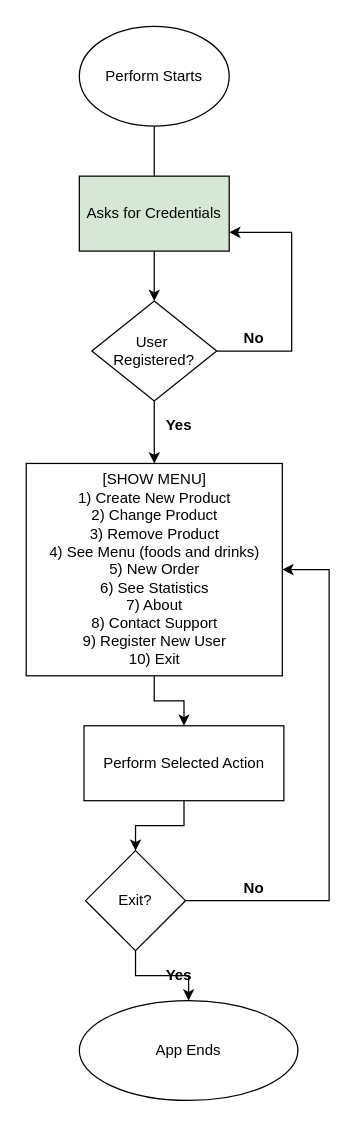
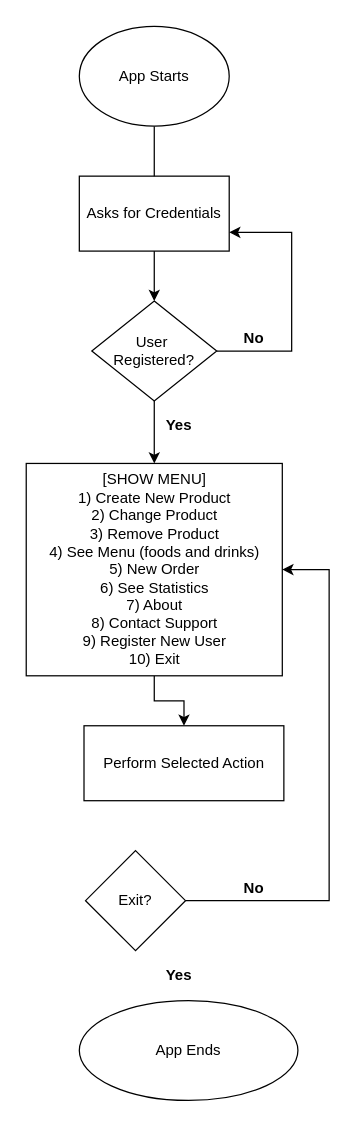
(154, 76) -> (154, 76)
(154, 213) -> (154, 213)
(164, 826) -> none
(158, 976) -> none
